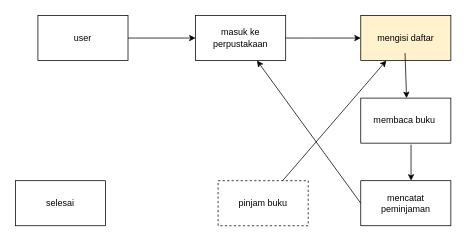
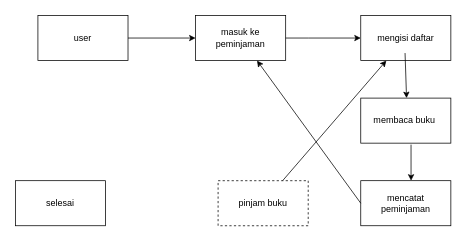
(240, 38) -> (240, 38)
(405, 38) -> (405, 38)
